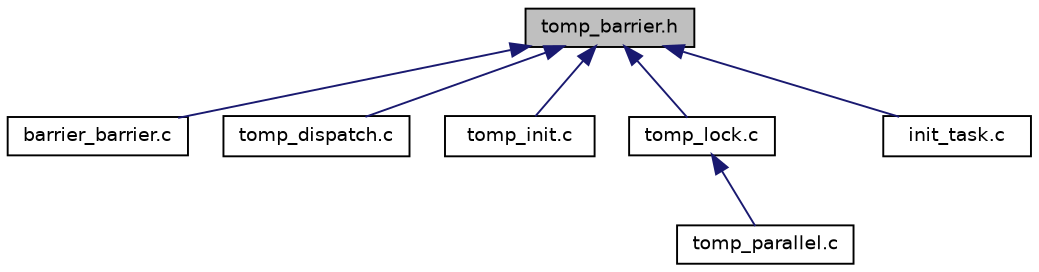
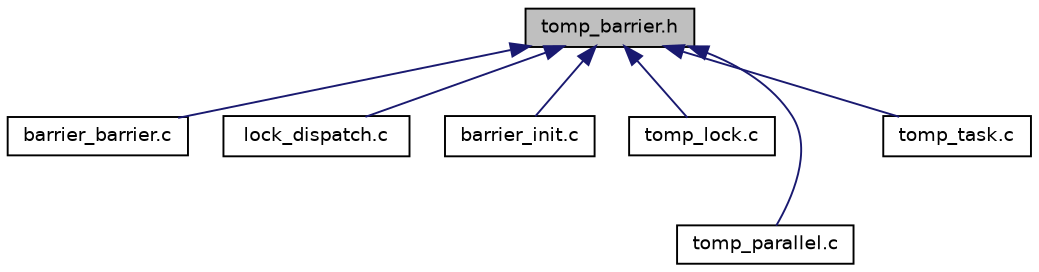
(316, 136) -> (316, 136)
(520, 136) -> (520, 136)
(957, 136) -> (957, 136)
(739, 199) -> (794, 120)
